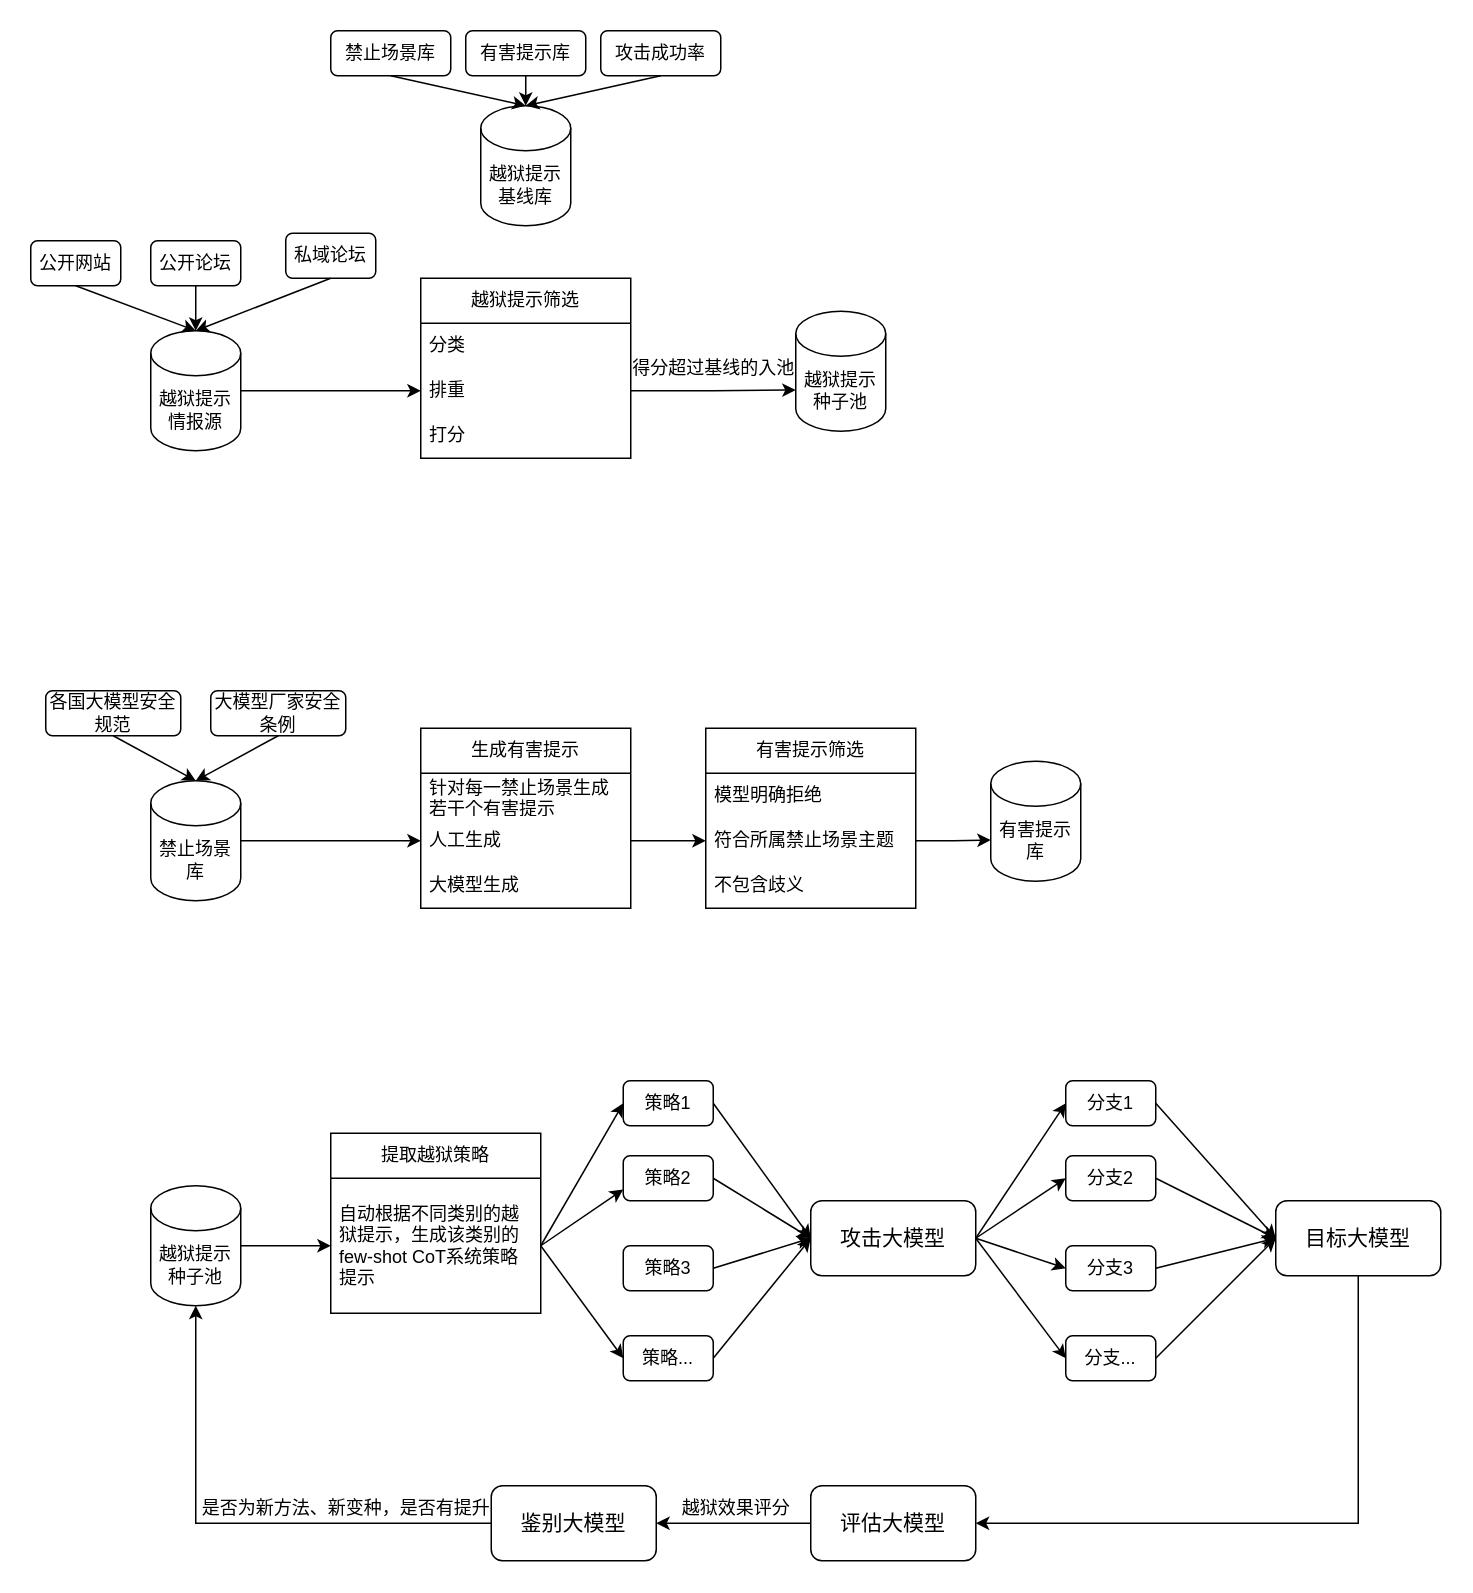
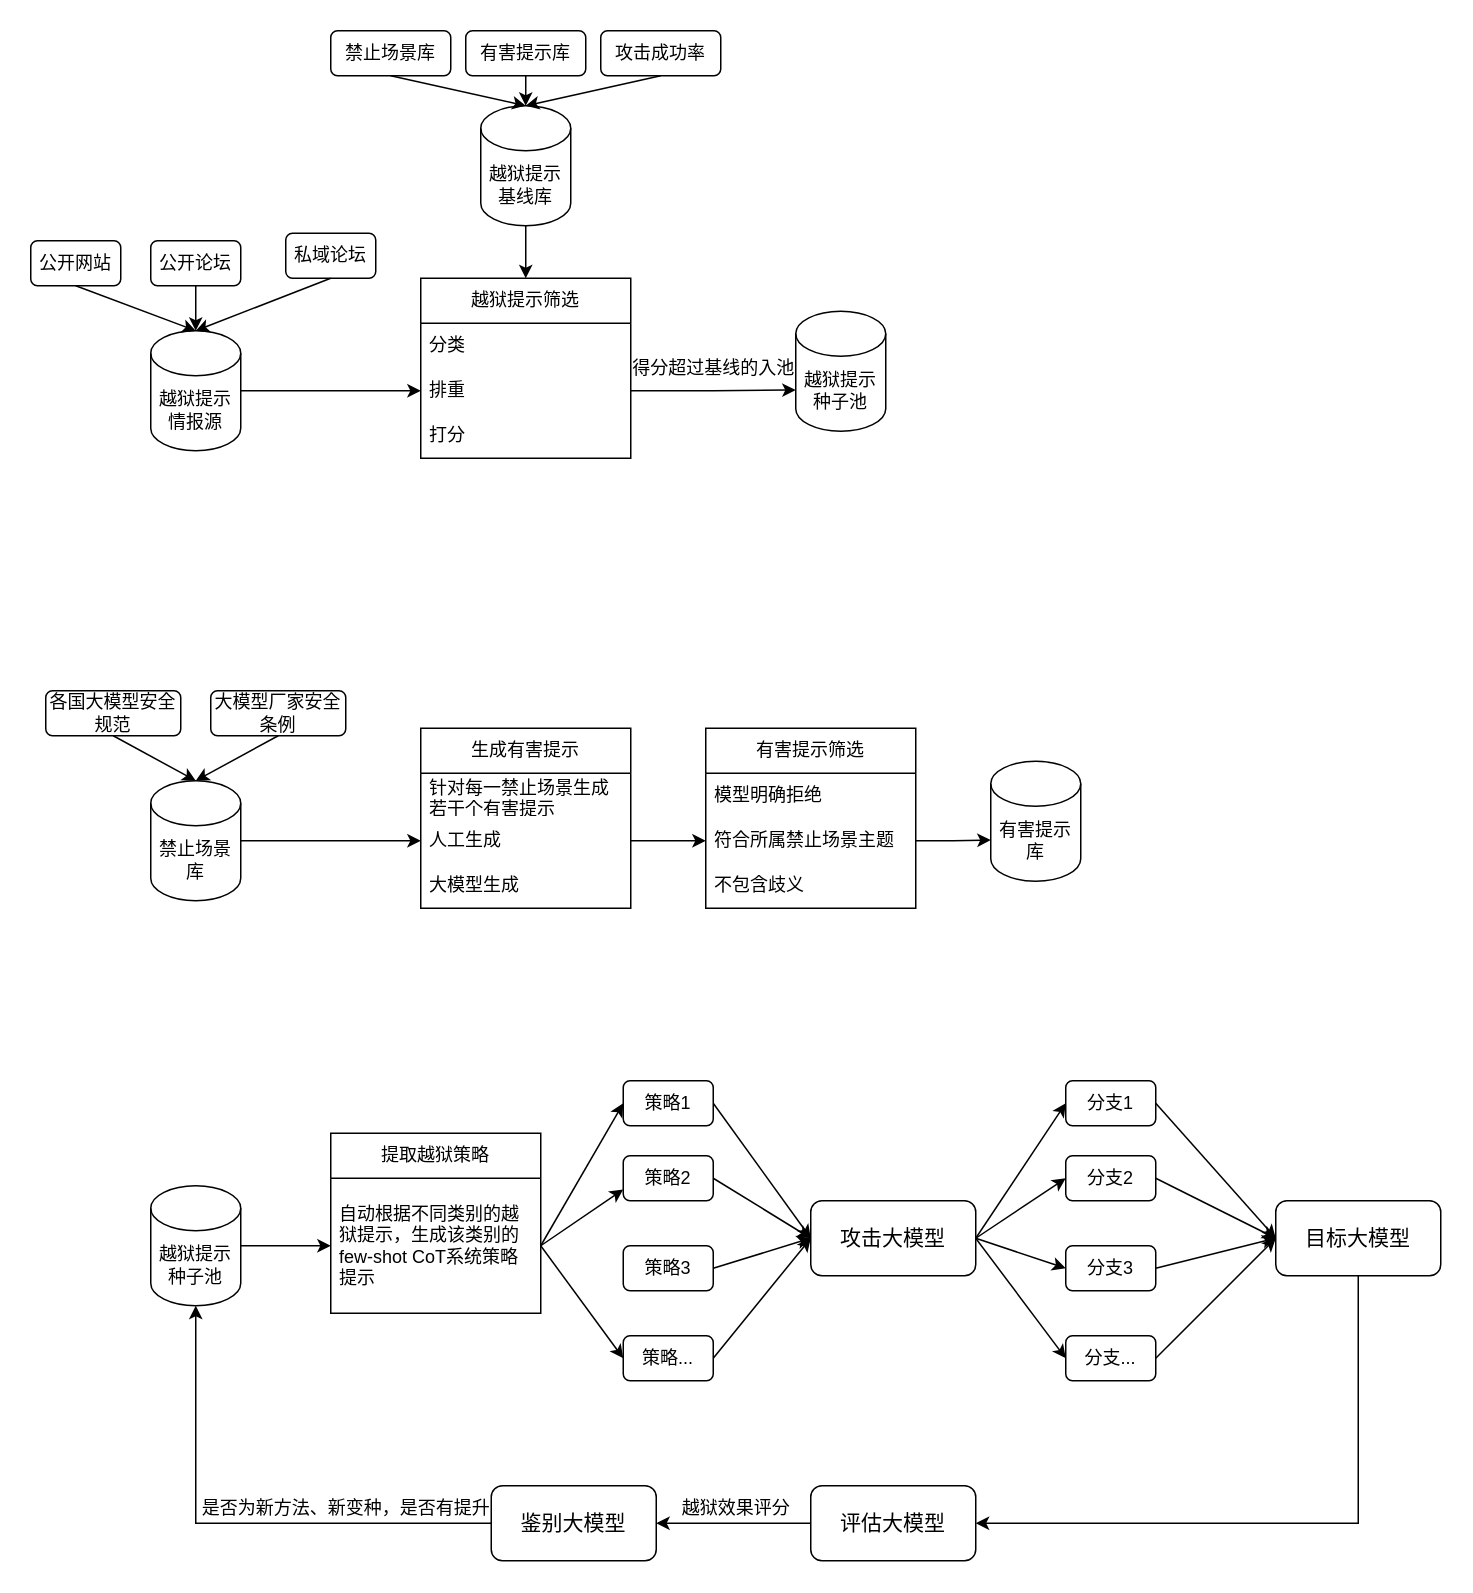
none -> (526, 247)
